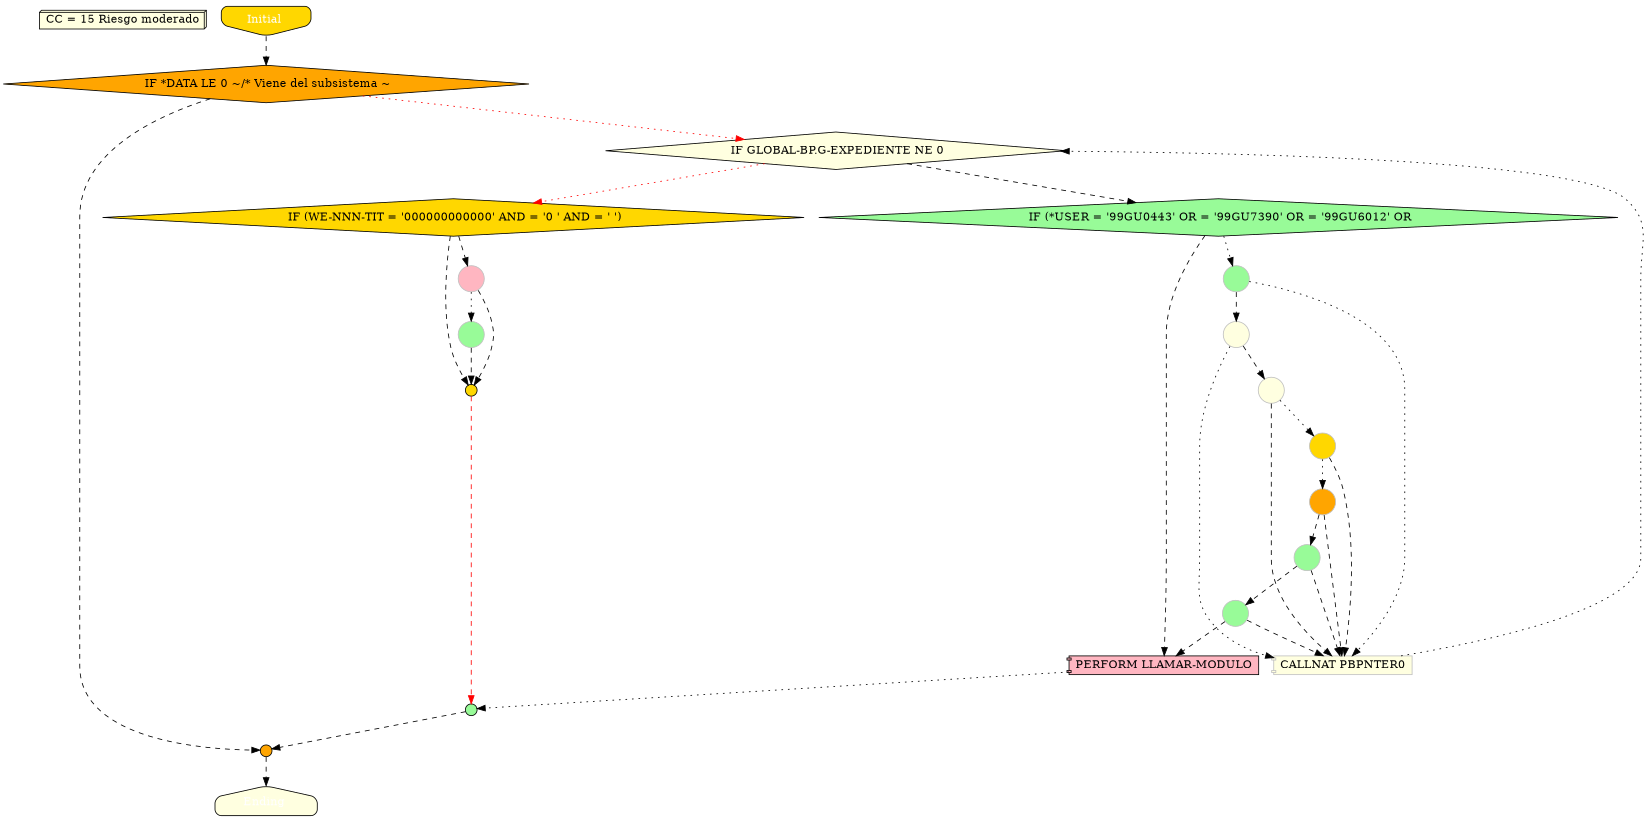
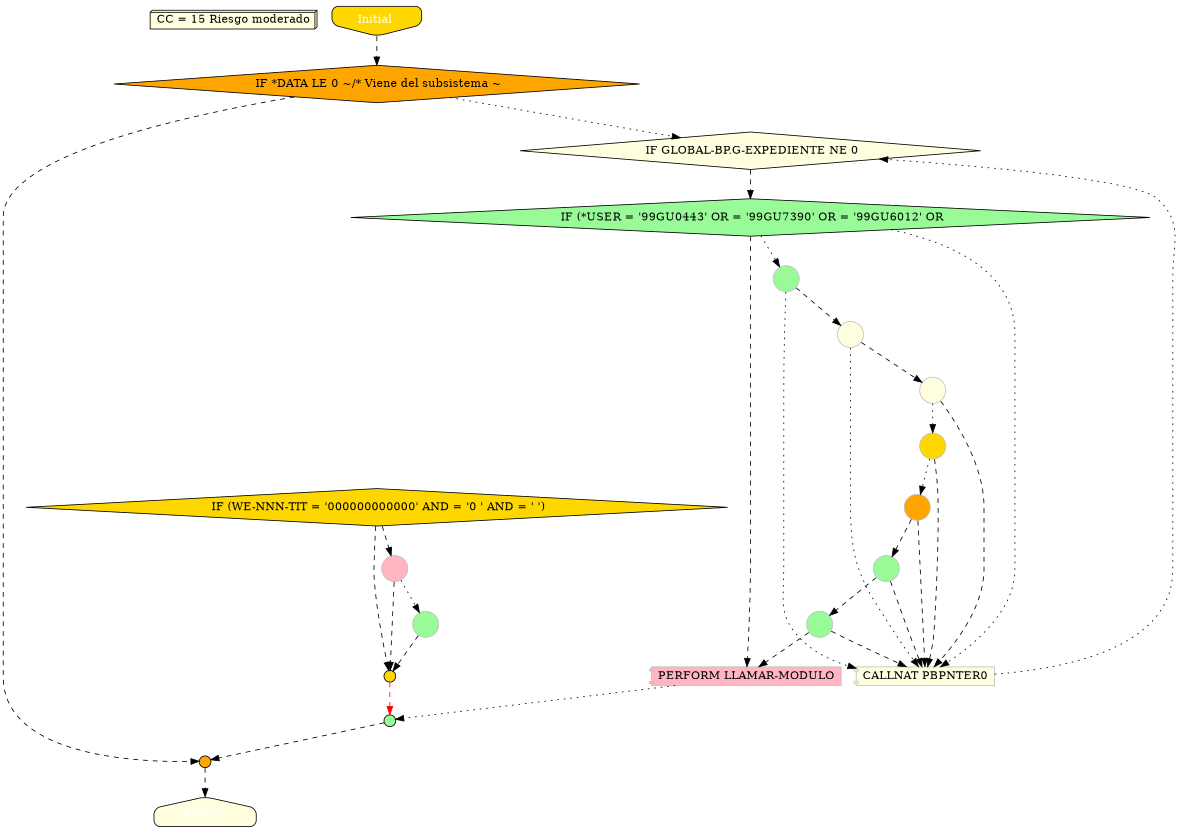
(549, 117) -> (561, 117)
(653, 183) -> none
none -> (1015, 423)
(1164, 665) -> (746, 676)
